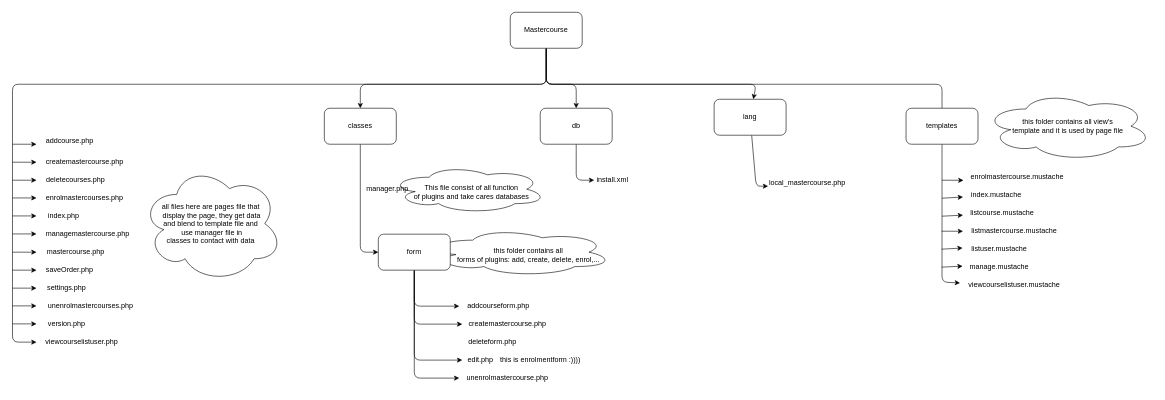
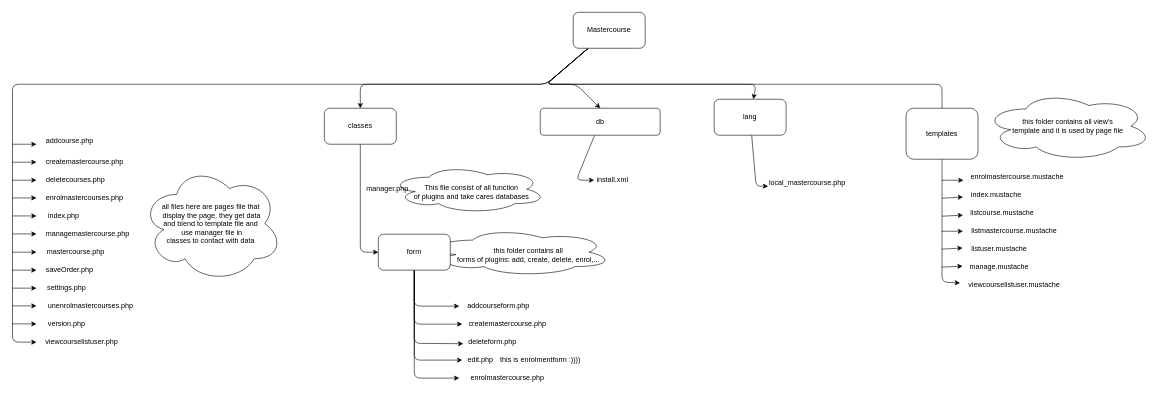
(546, 30) -> (609, 30)
(576, 126) -> (600, 122)
(942, 126) -> (942, 134)
none -> (437, 344)
(508, 378) -> (508, 378)
